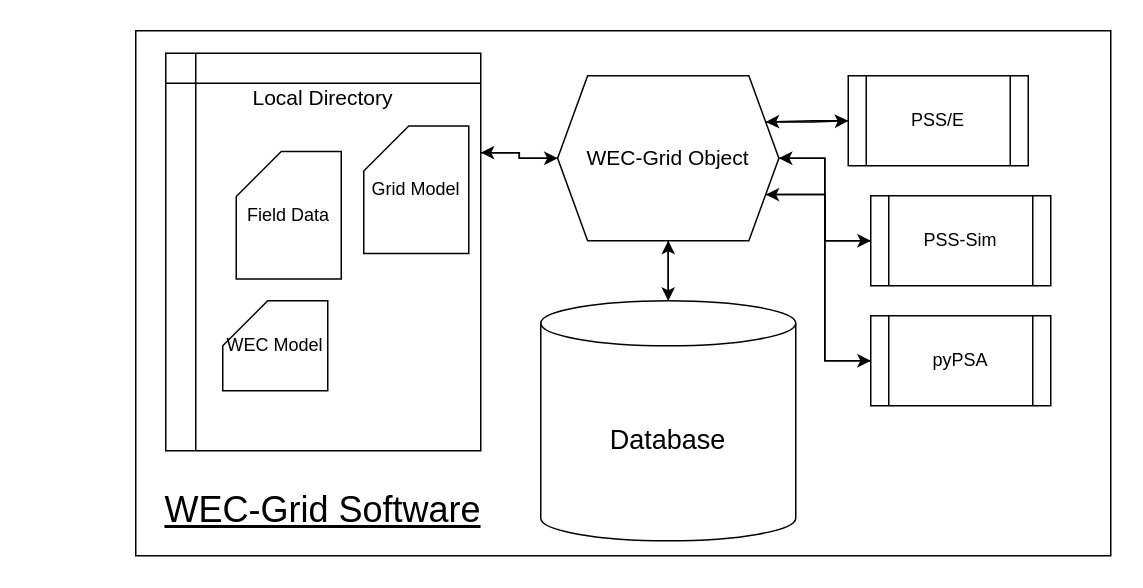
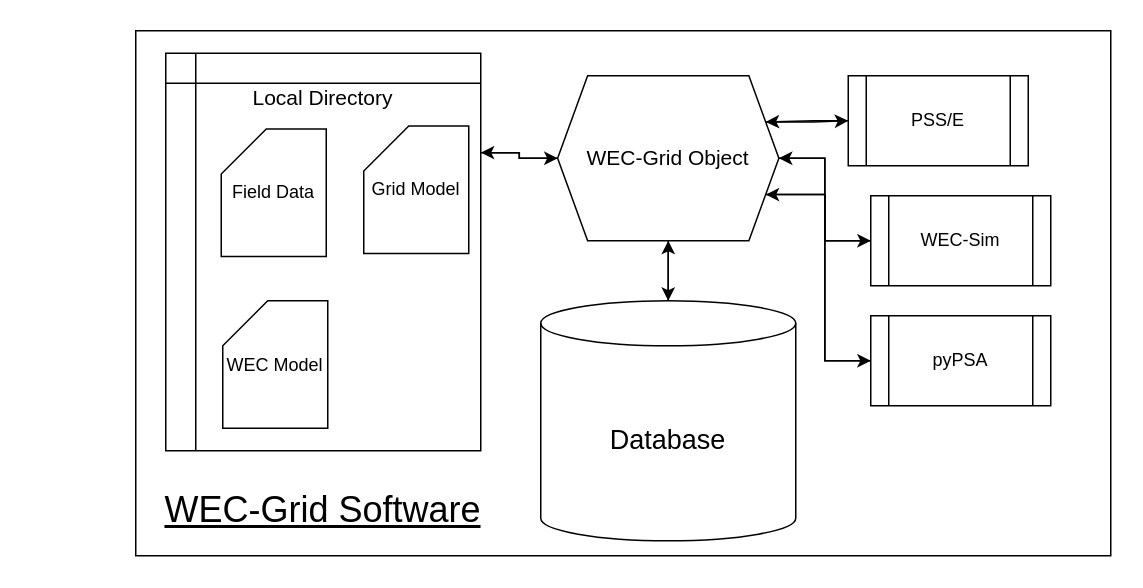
(289, 215) -> (274, 193)
(961, 241) -> (961, 241)
(275, 346) -> (275, 365)
